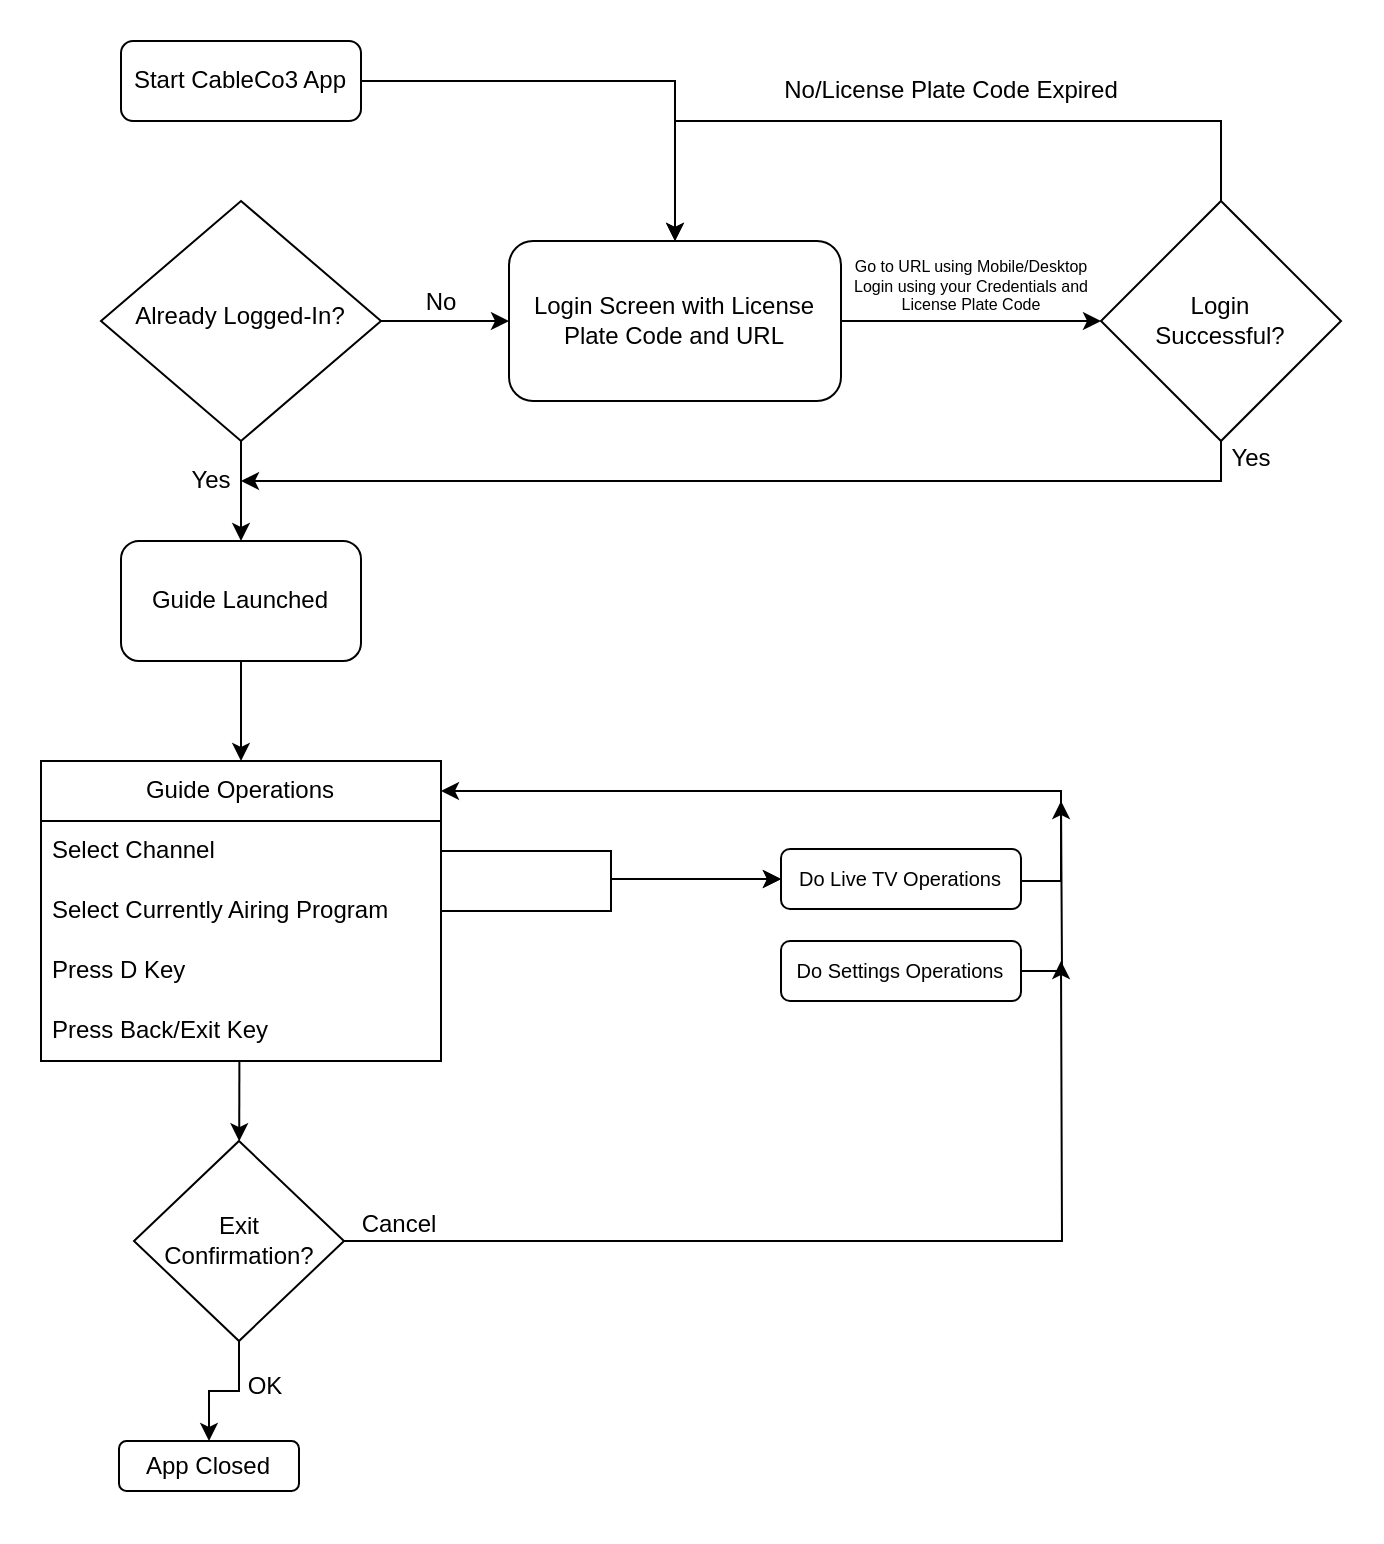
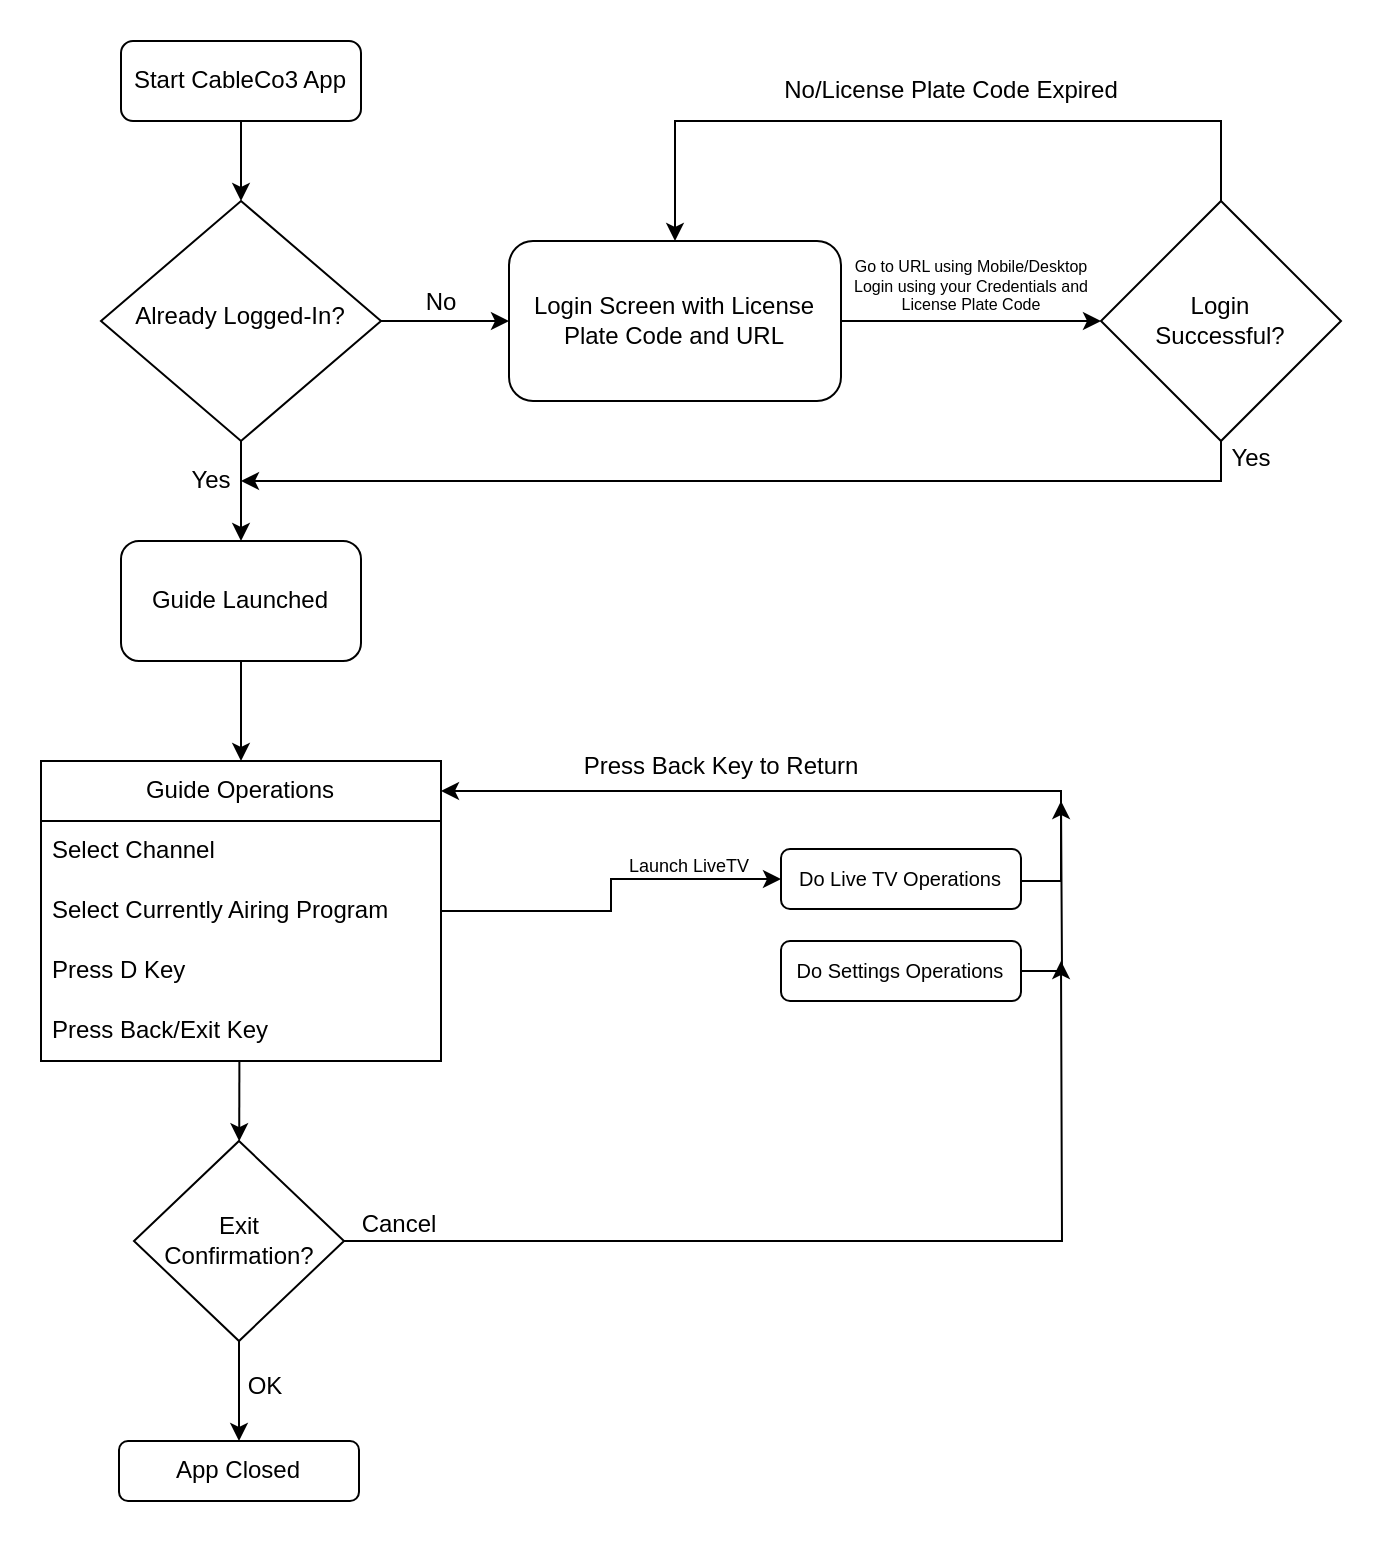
(536, 81) -> (241, 154)
none -> (721, 767)
(540, 851) -> none
none -> (689, 867)
(209, 1466) -> (239, 1471)
